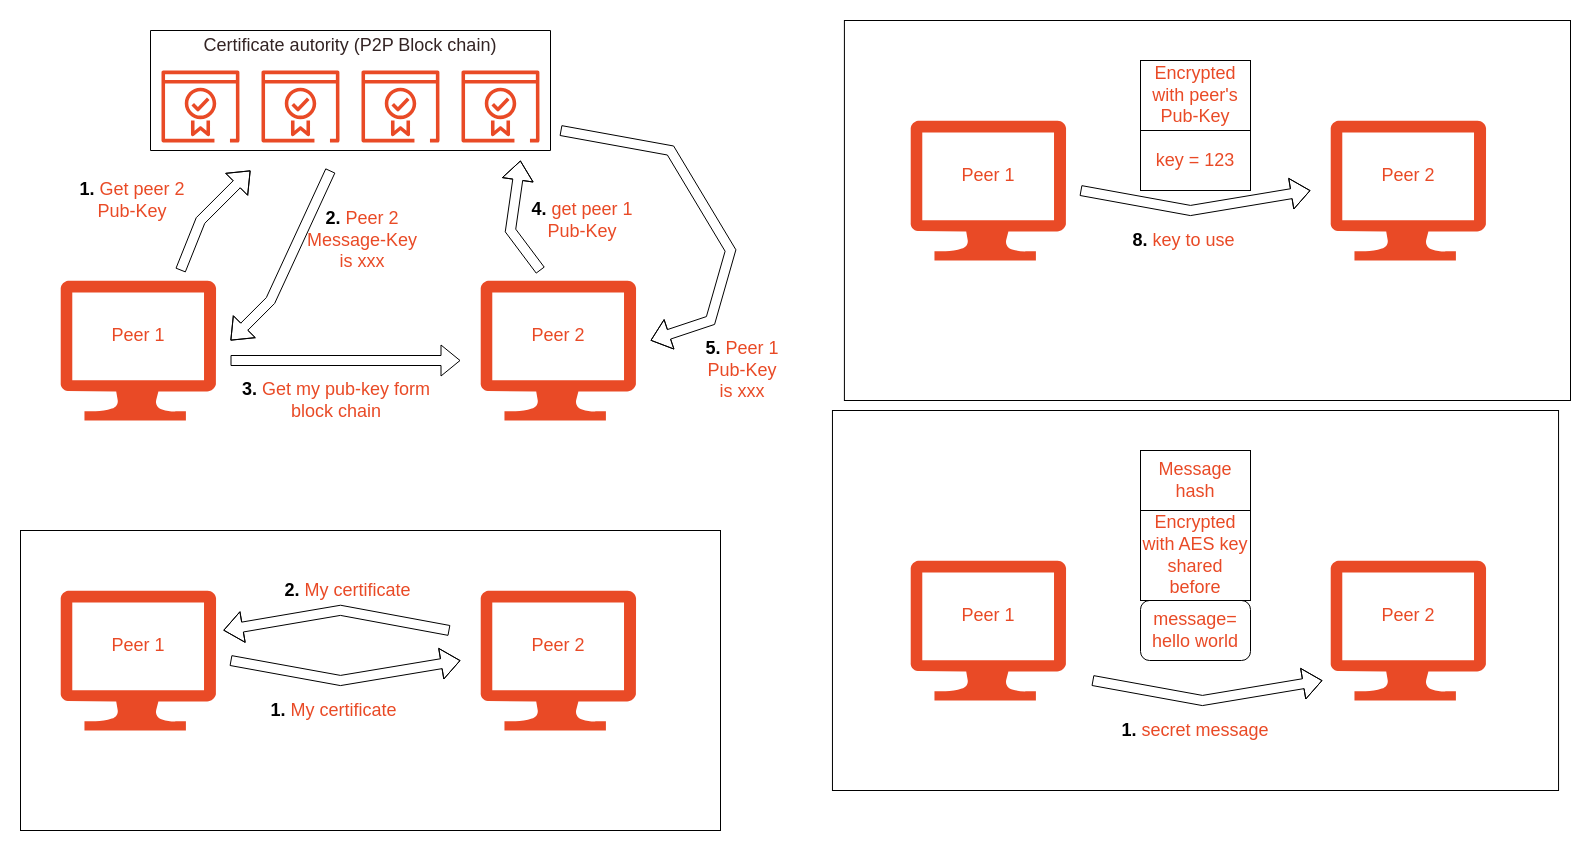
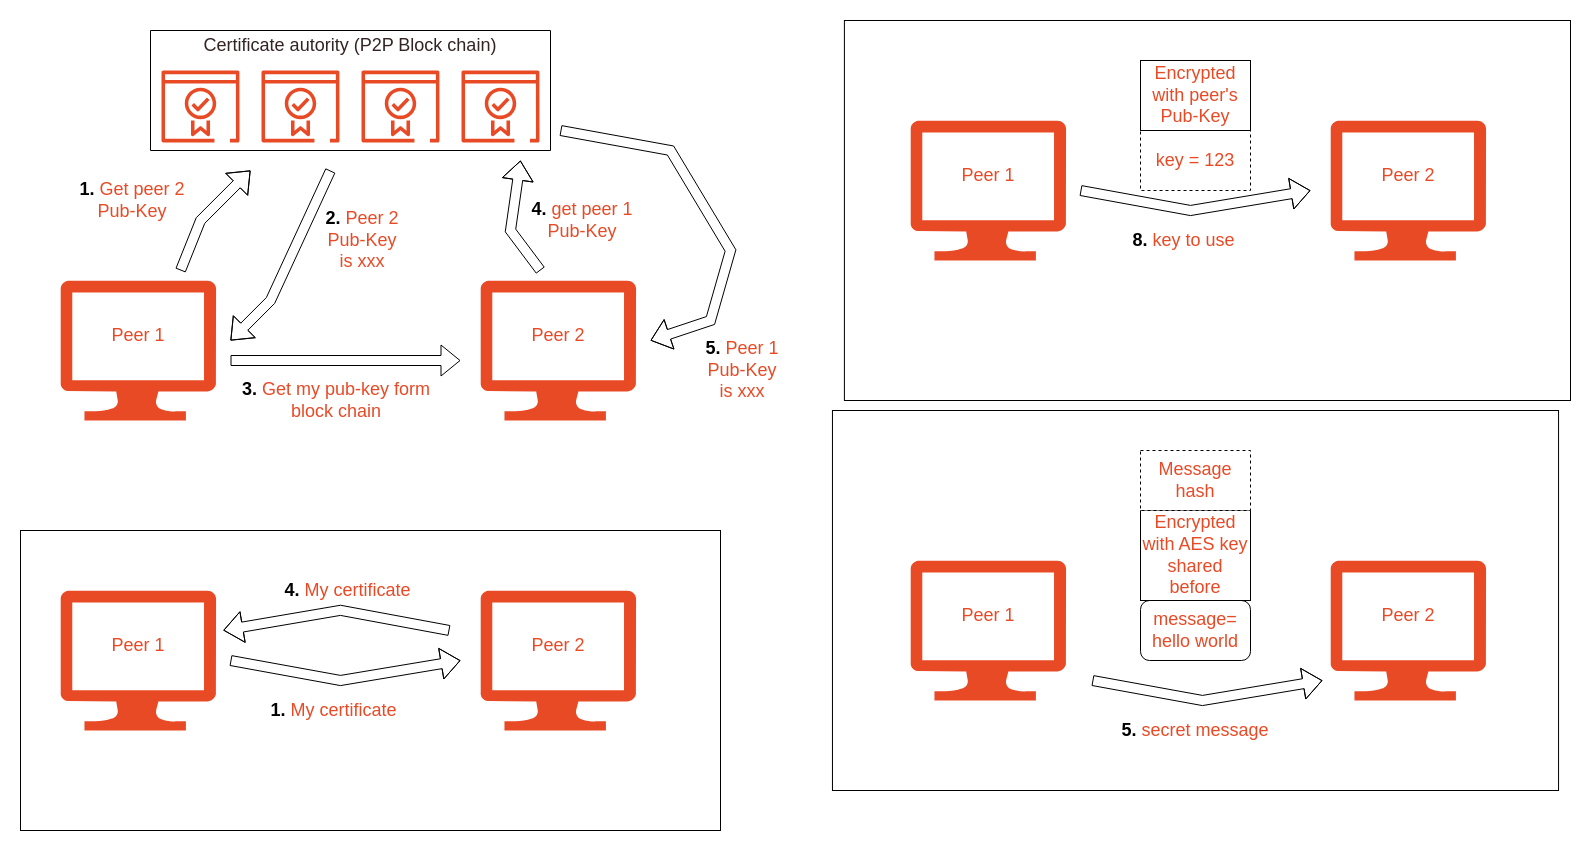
(1196, 161) -> (1196, 161)
(363, 241) -> (363, 241)
(1196, 481) -> (1196, 481)
(351, 591) -> (351, 591)
(1196, 731) -> (1196, 731)
